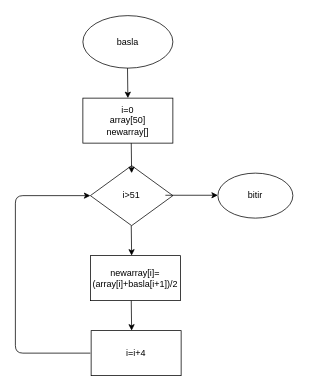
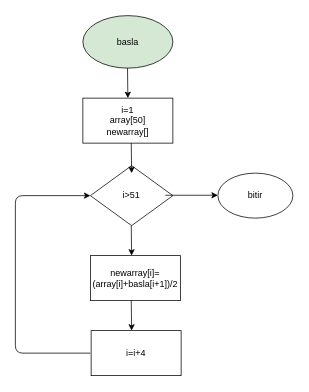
(128, 42) -> (128, 42)
(128, 120) -> (128, 120)
